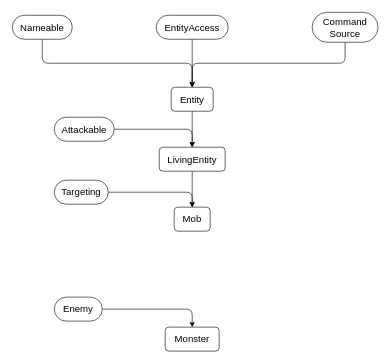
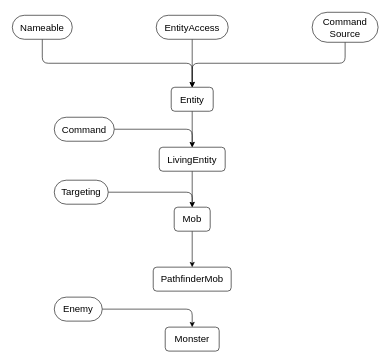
(84, 129) -> (84, 129)
none -> (192, 261)
none -> (192, 279)
